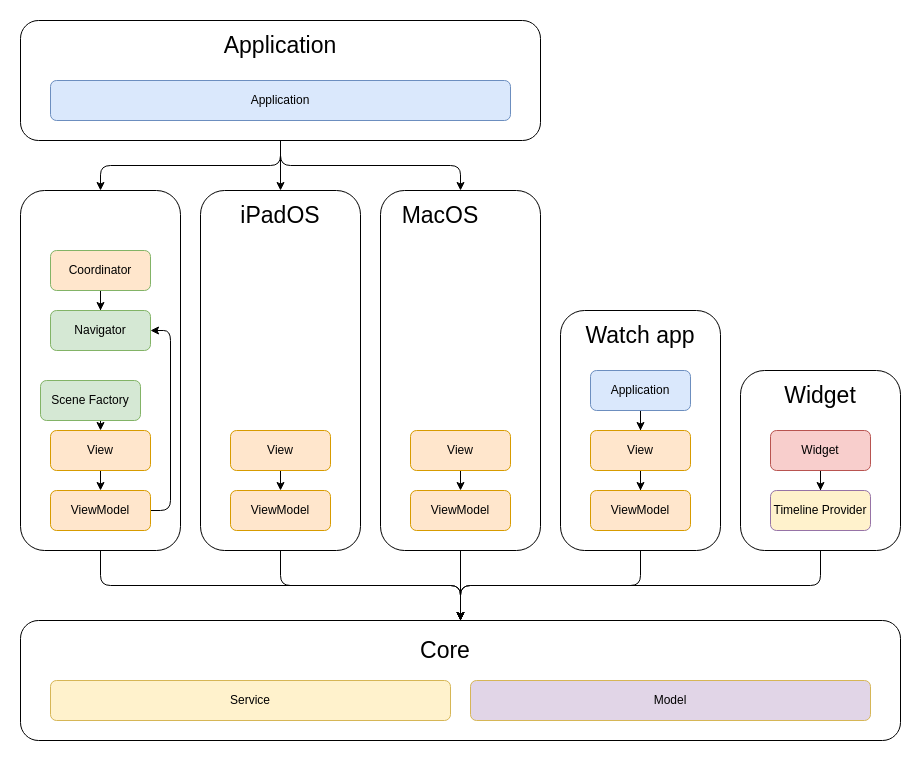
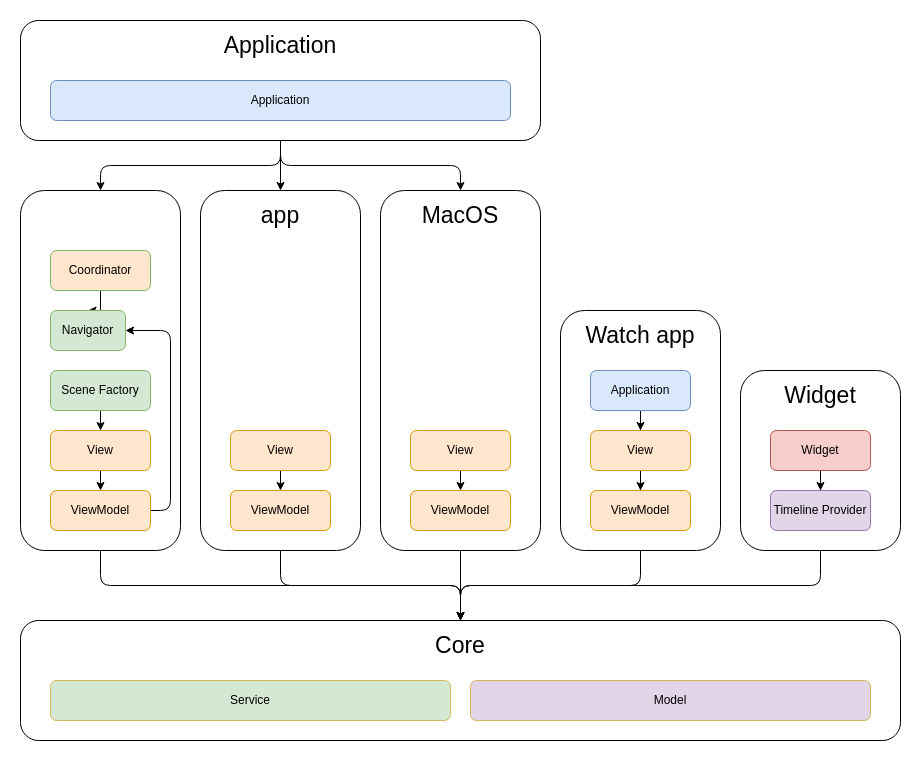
(281, 216) -> (281, 216)
(441, 216) -> (461, 216)
(101, 331) -> (88, 331)
(91, 401) -> (101, 391)
(821, 511) -> (821, 511)
(446, 651) -> (461, 646)
(251, 701) -> (251, 701)
